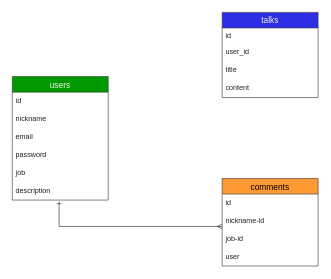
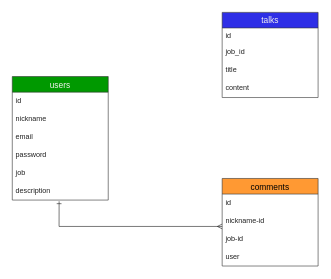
(239, 52) -> (237, 52)
